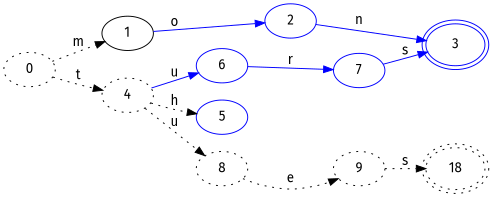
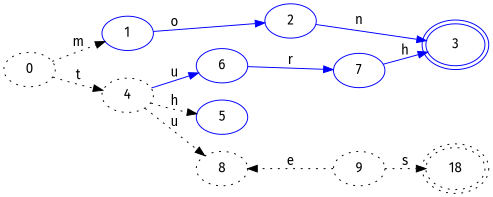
(128, 33) -> (128, 33)
(405, 51) -> (405, 51)
(286, 189) -> (295, 169)
